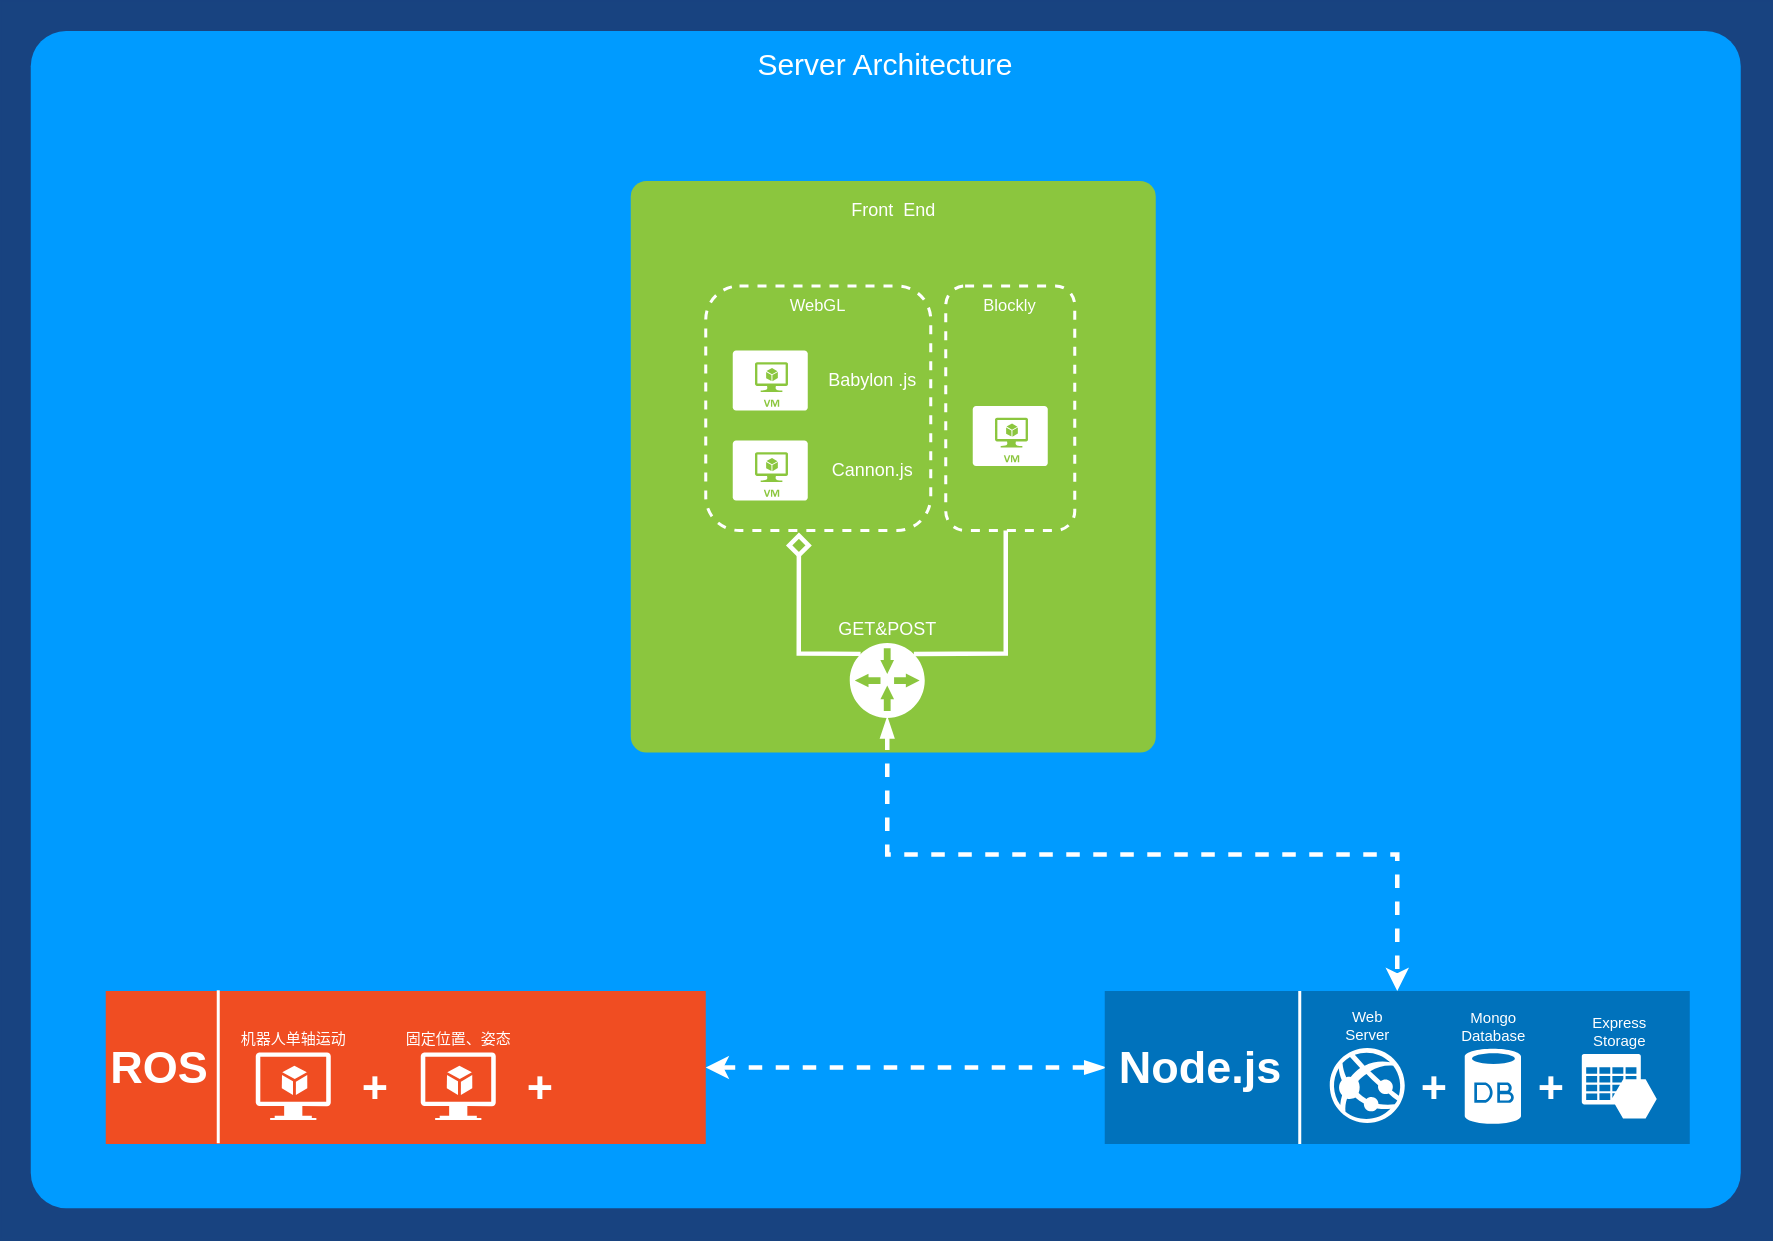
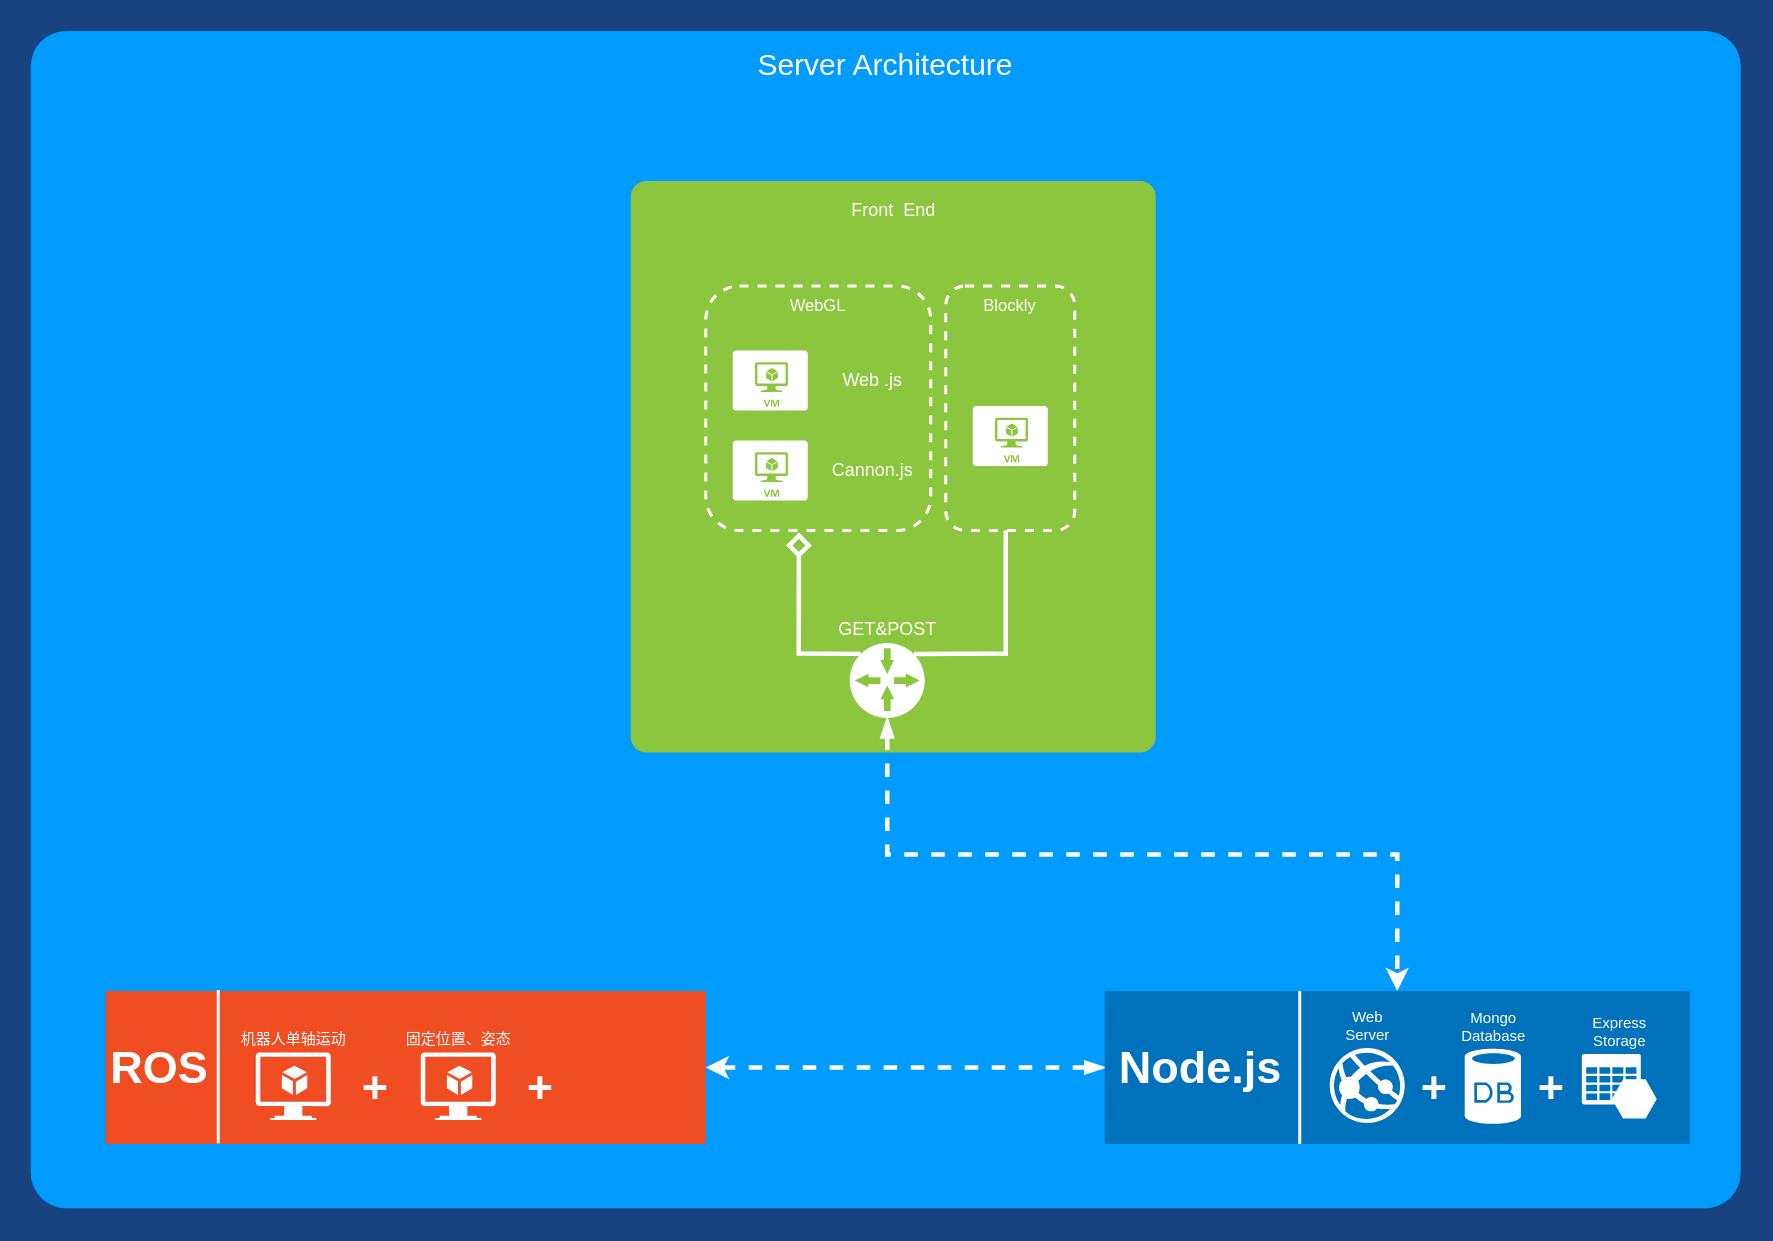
(873, 380) -> (873, 380)
